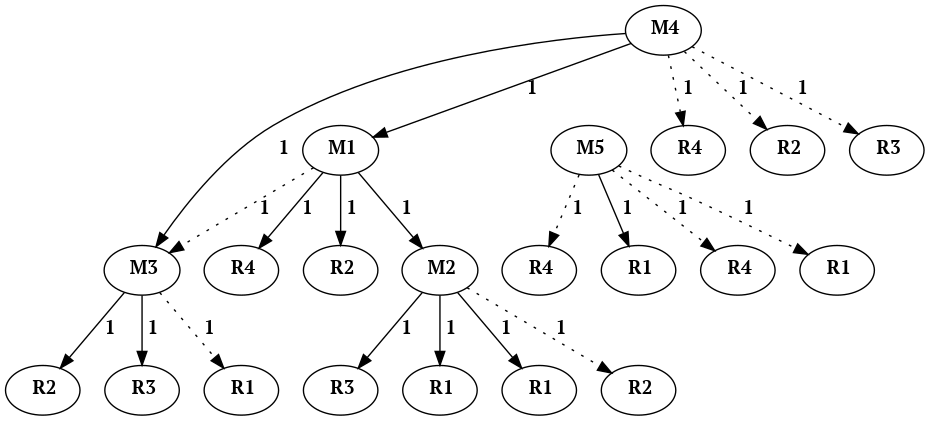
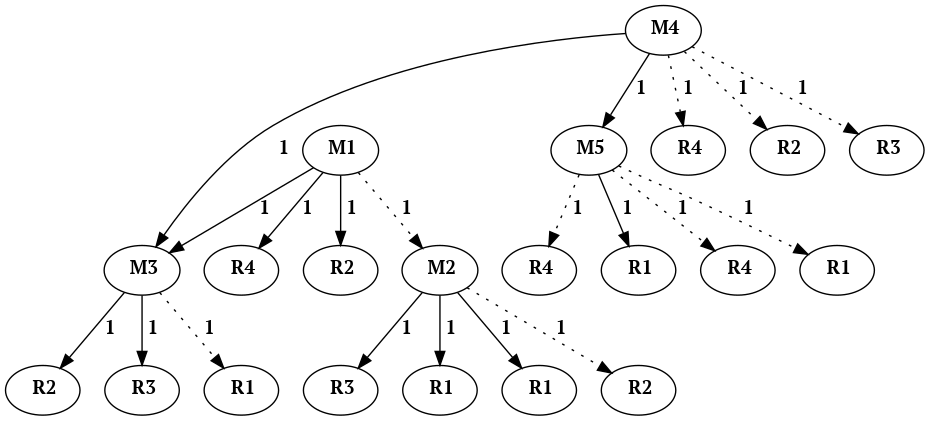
(509, 88) -> (630, 84)
(386, 205) -> (386, 205)
(247, 207) -> (247, 207)
